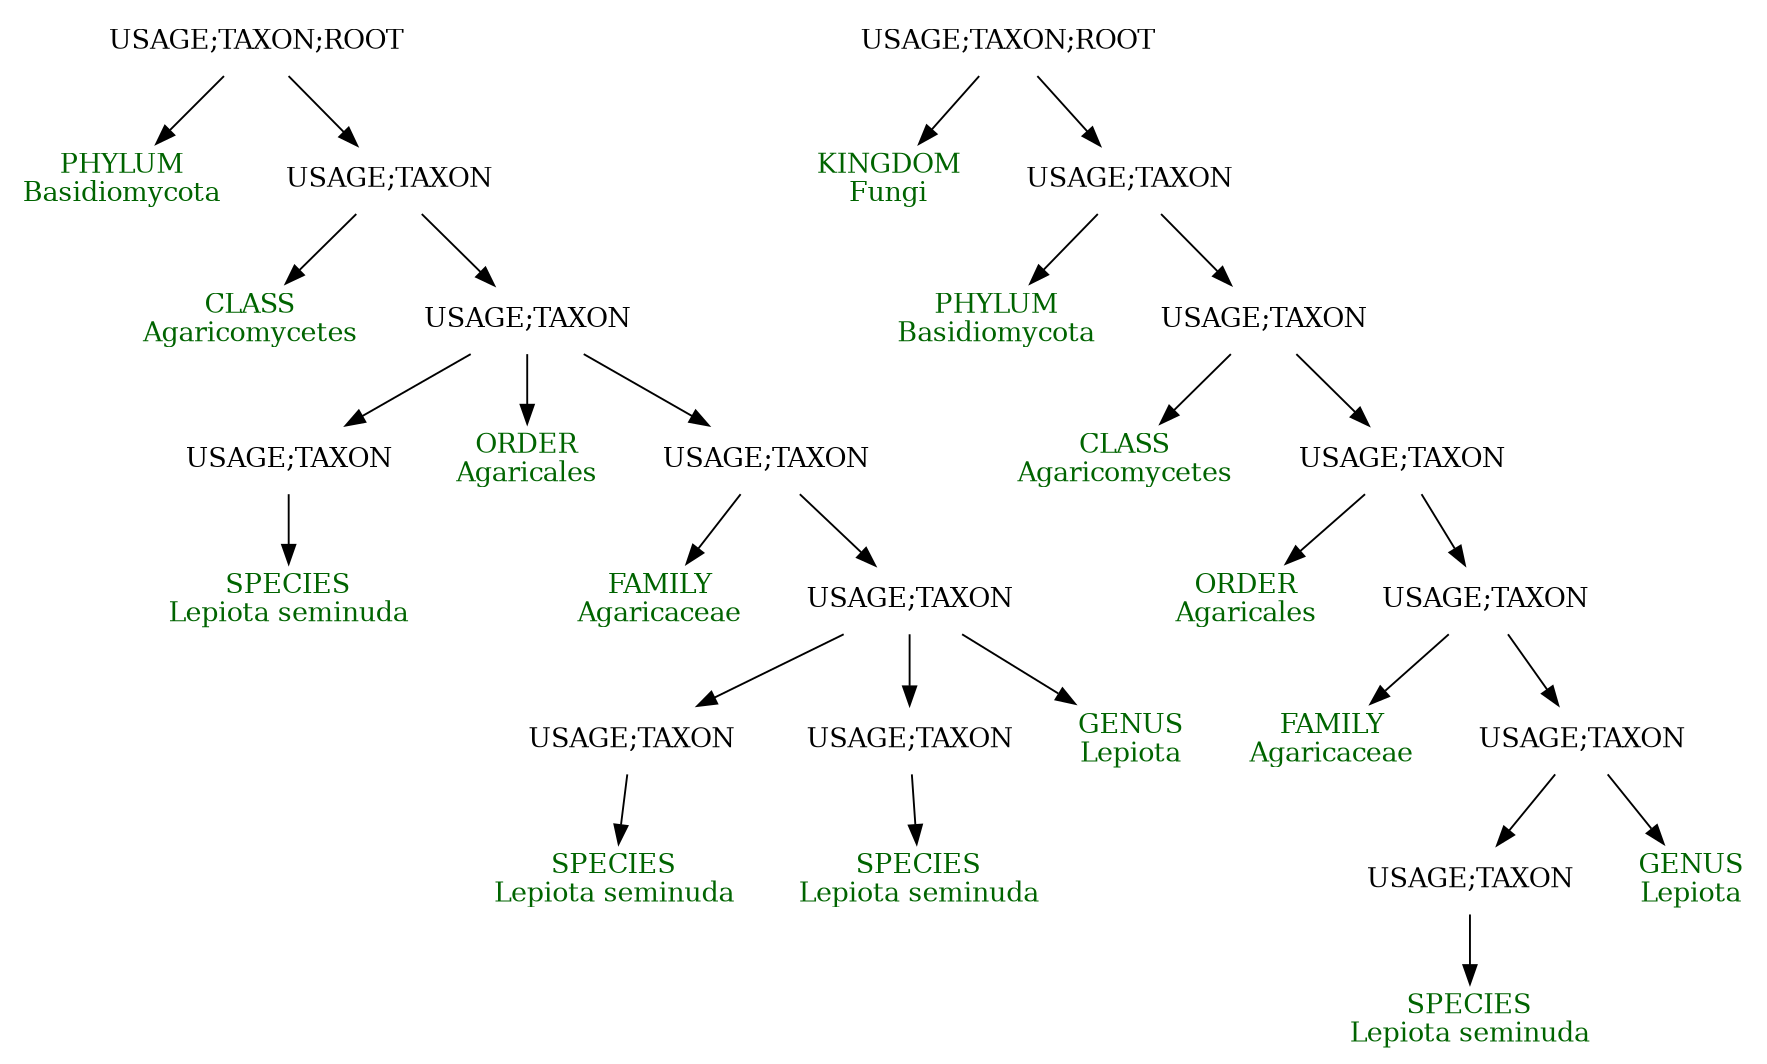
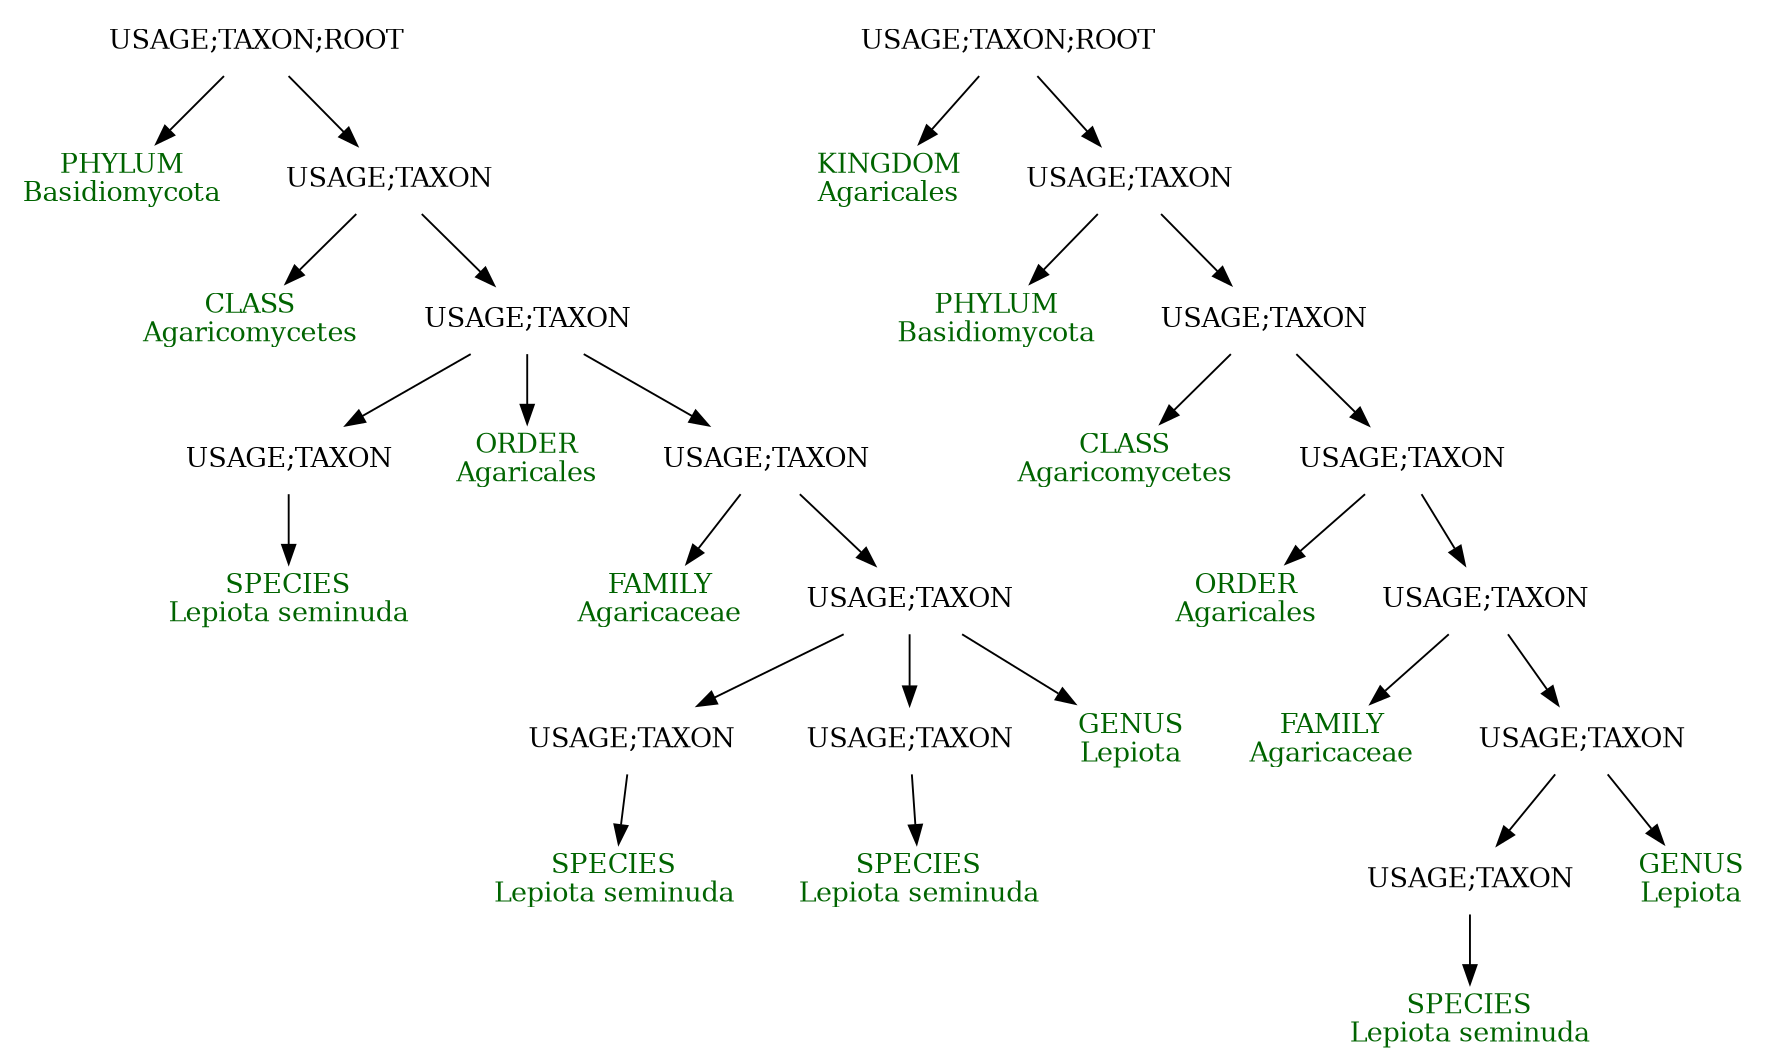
(889, 180) -> (889, 180)
